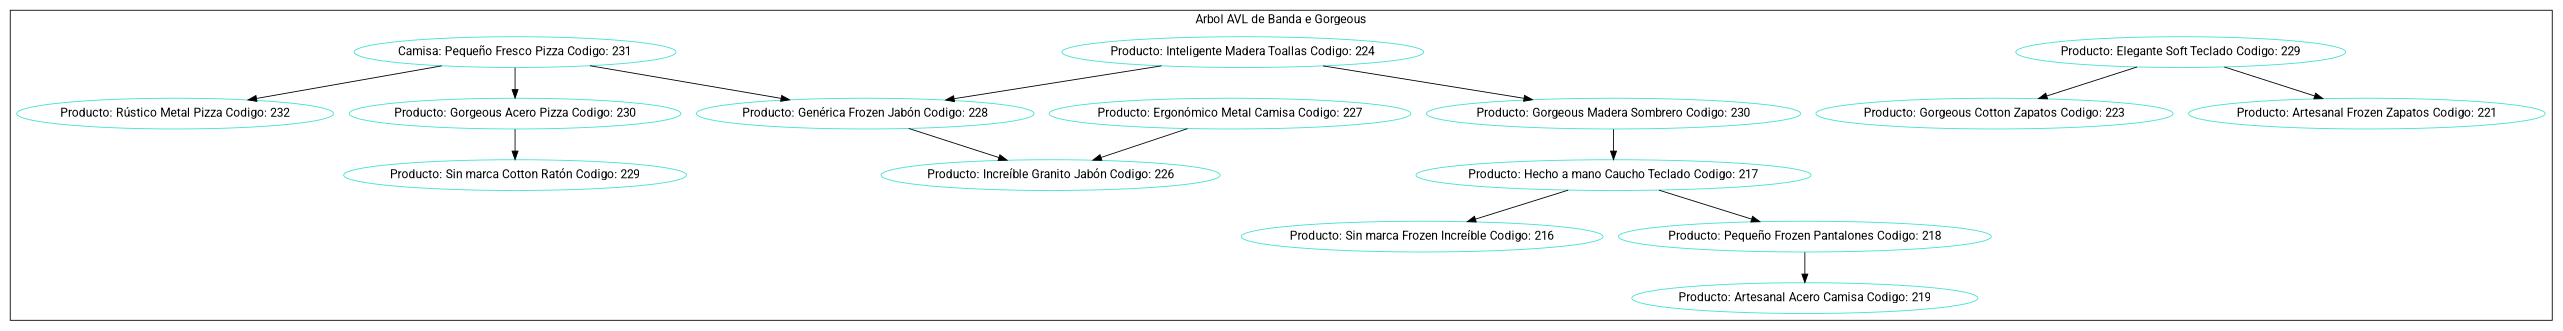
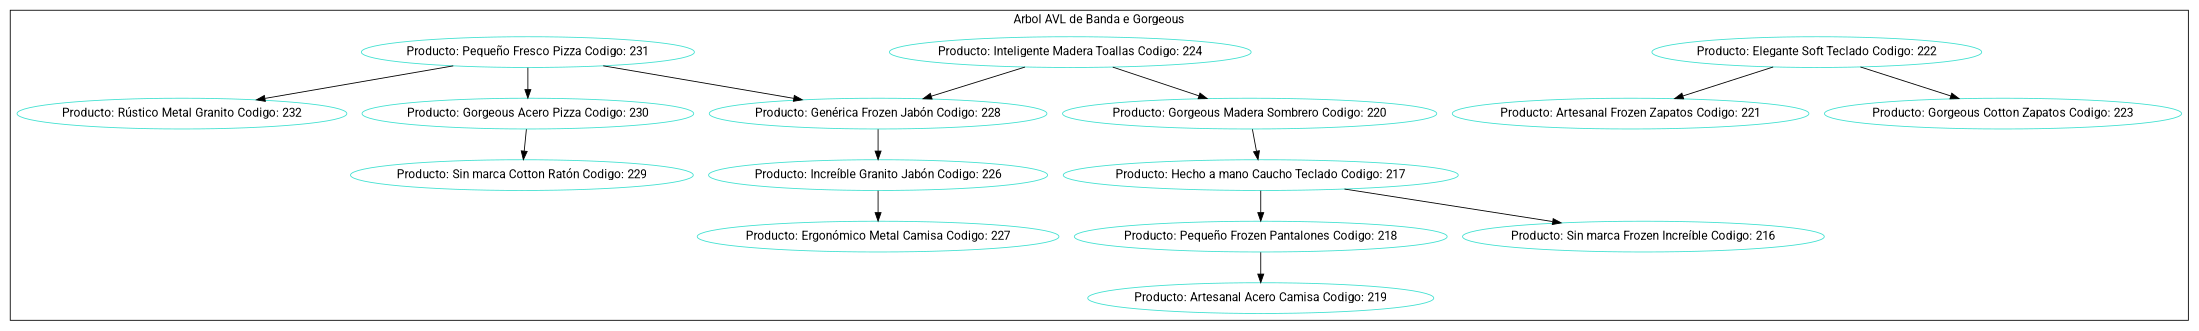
(515, 52) -> (528, 52)
(2181, 52) -> (1817, 52)
(175, 114) -> (182, 114)
(1614, 114) -> (1250, 114)
(1144, 143) -> (878, 202)
